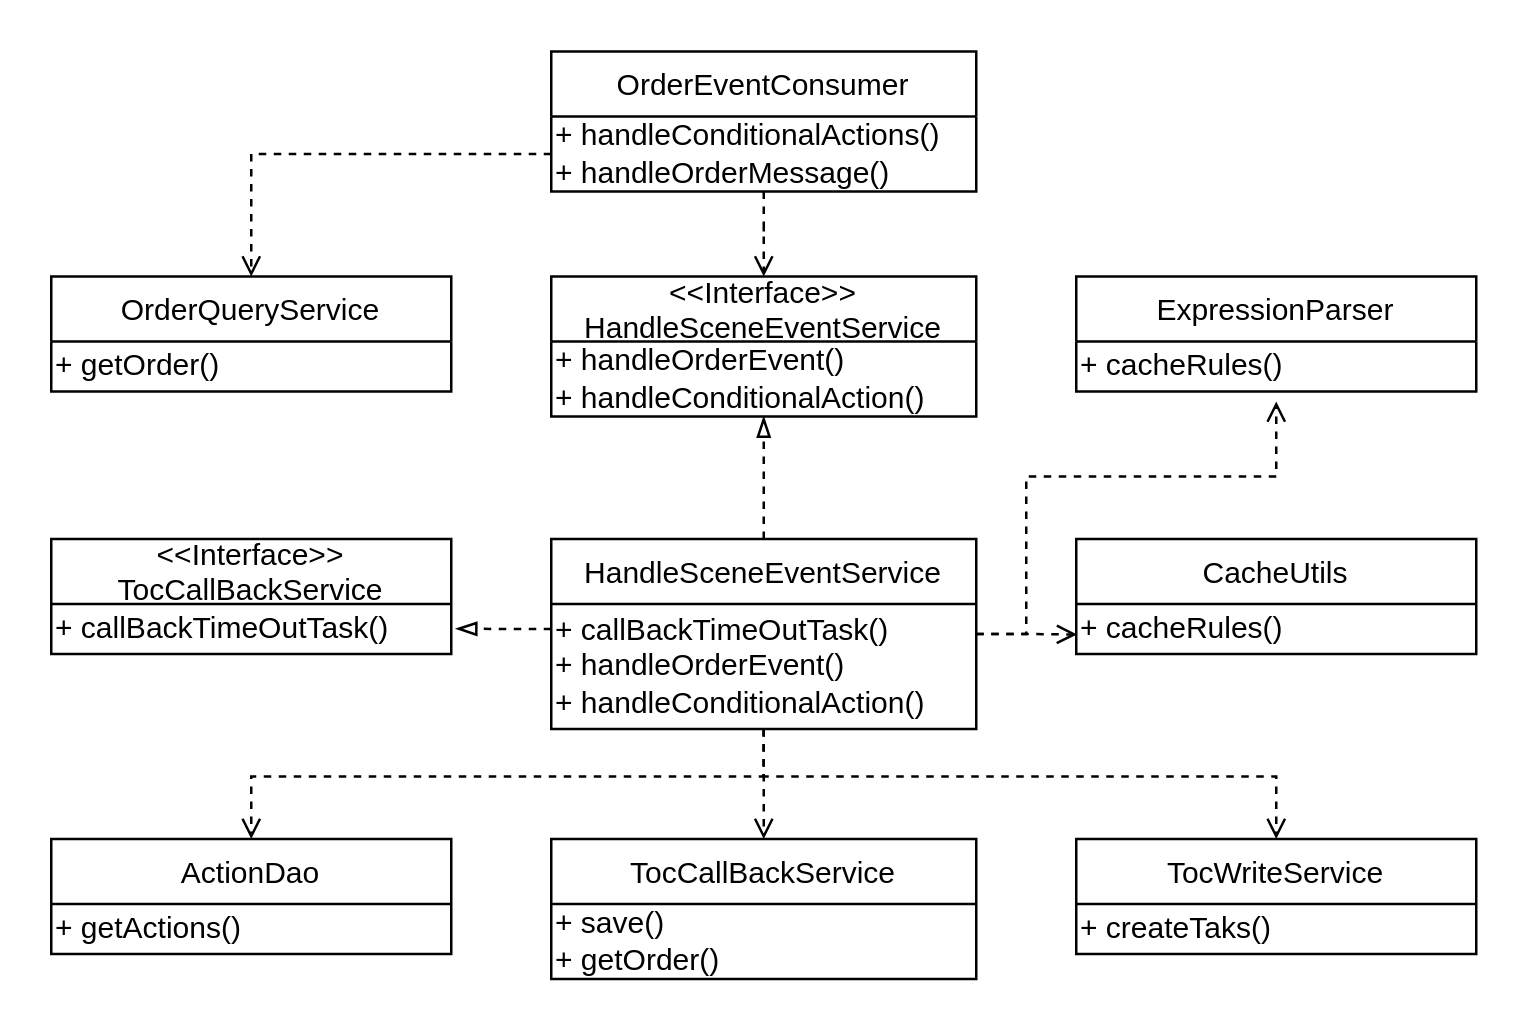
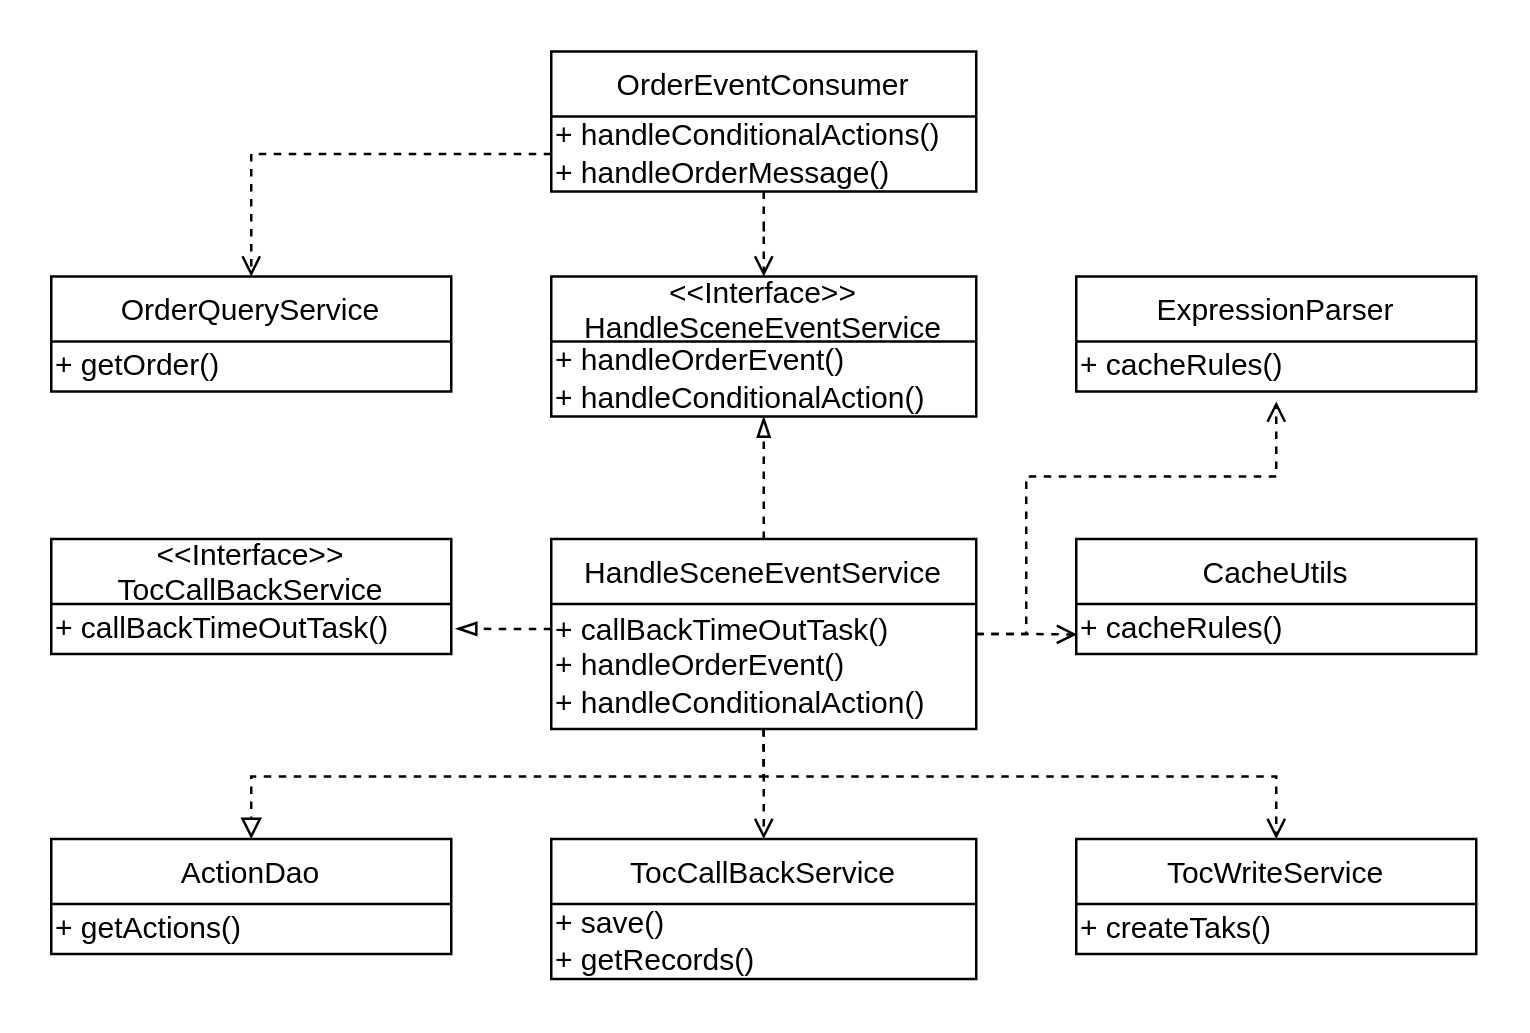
(251, 824) -> (251, 816)
(653, 941) -> (670, 941)
